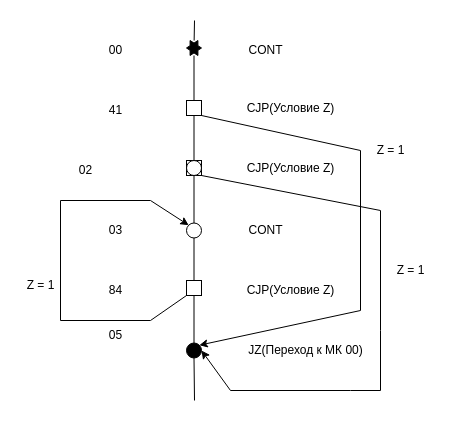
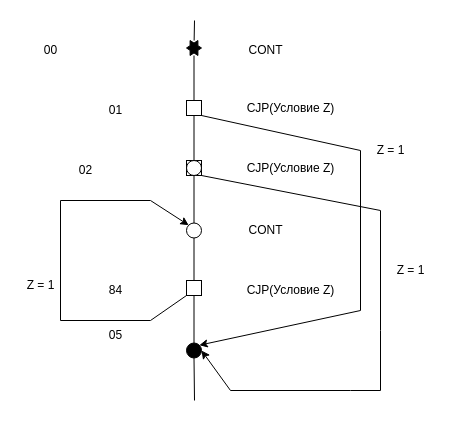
(116, 51) -> (51, 51)
(116, 111) -> (116, 111)
(116, 231) -> none
(306, 351) -> none
